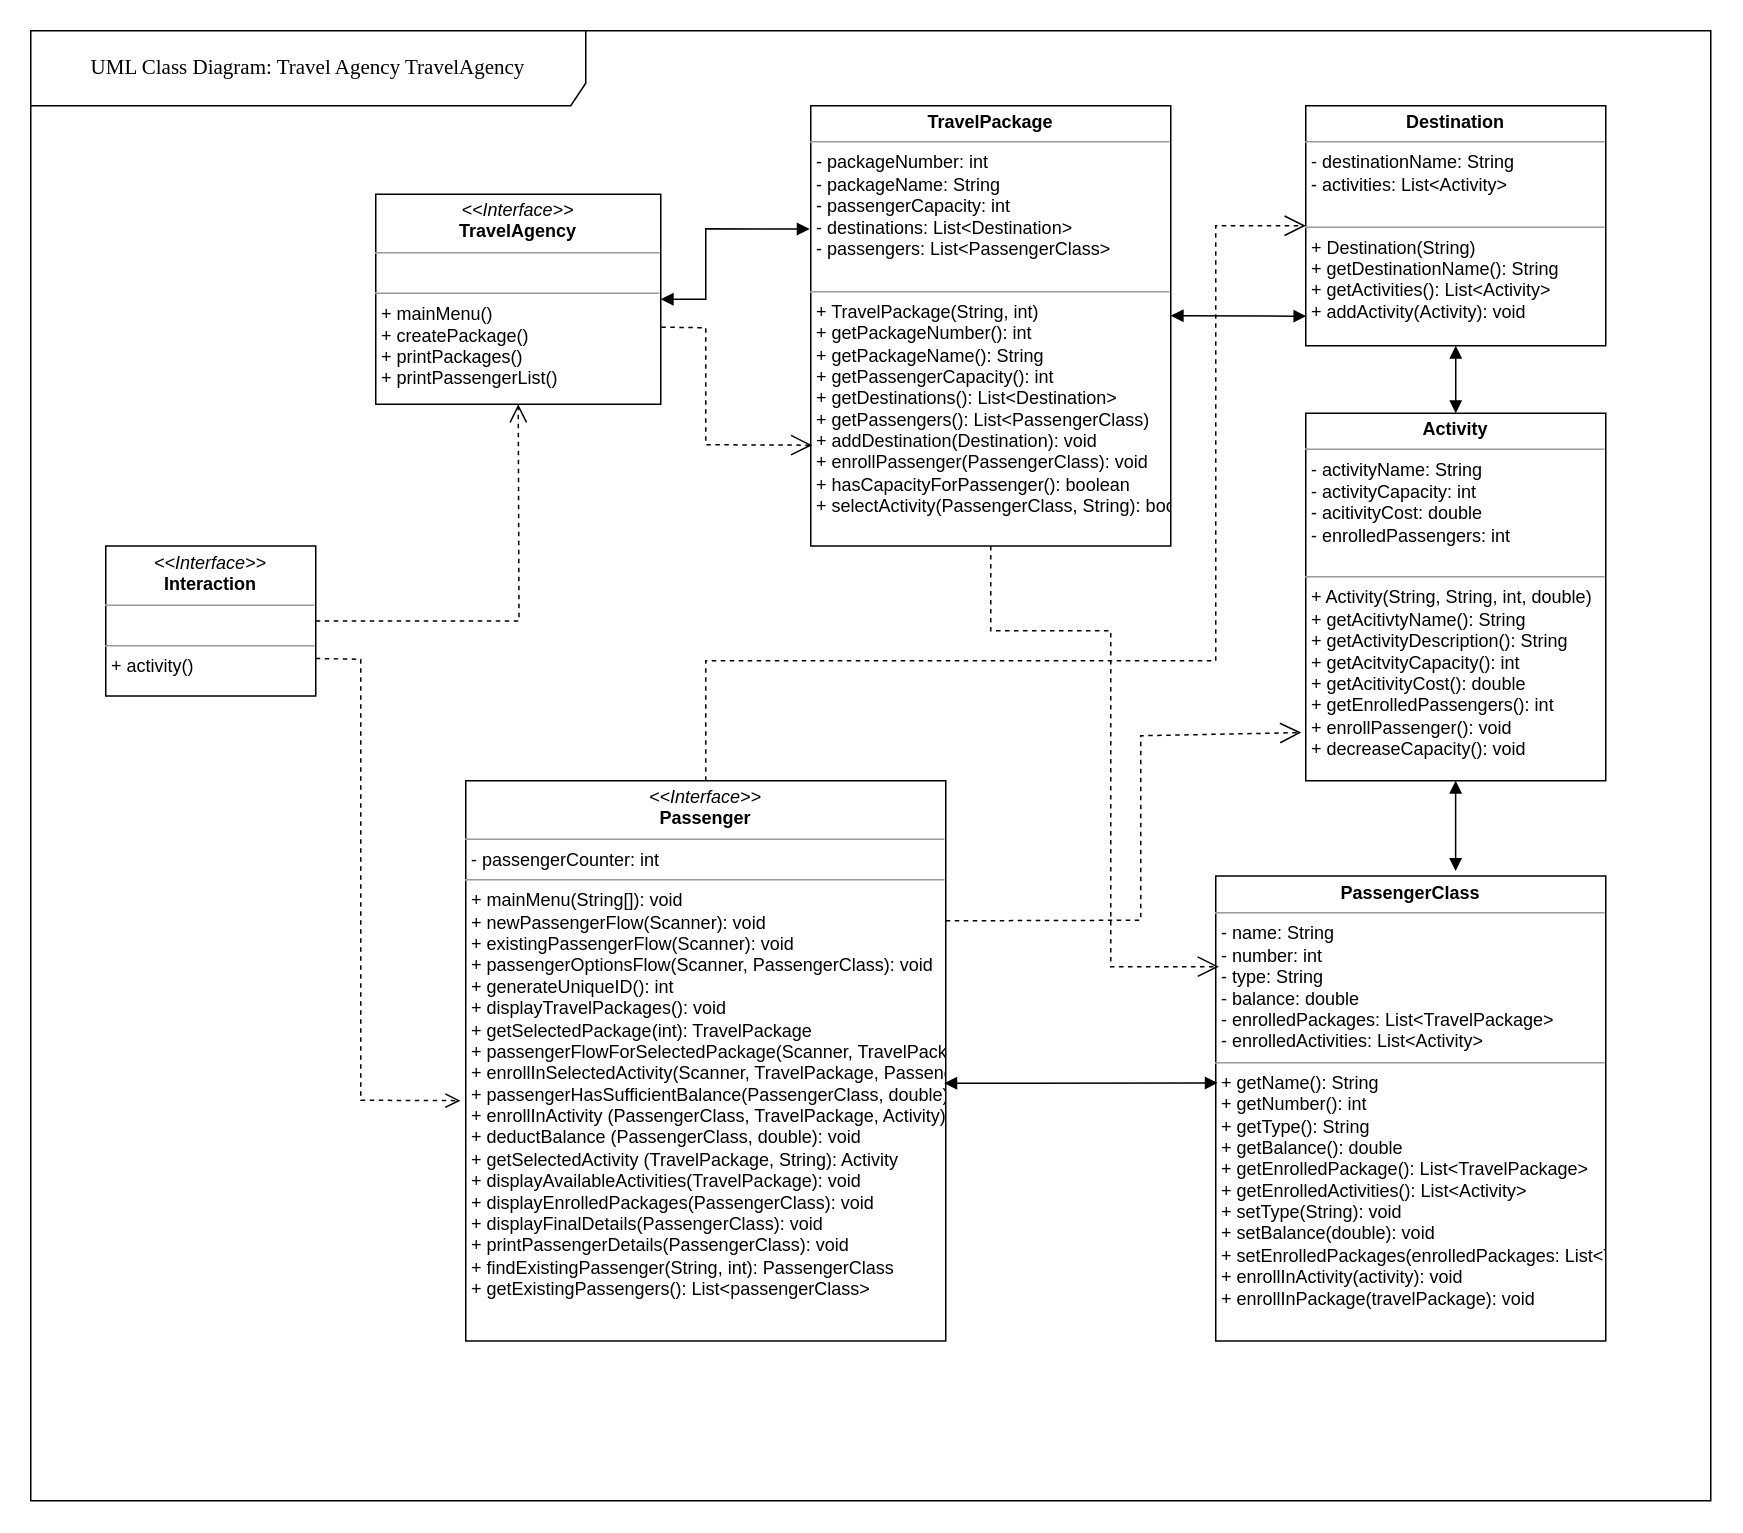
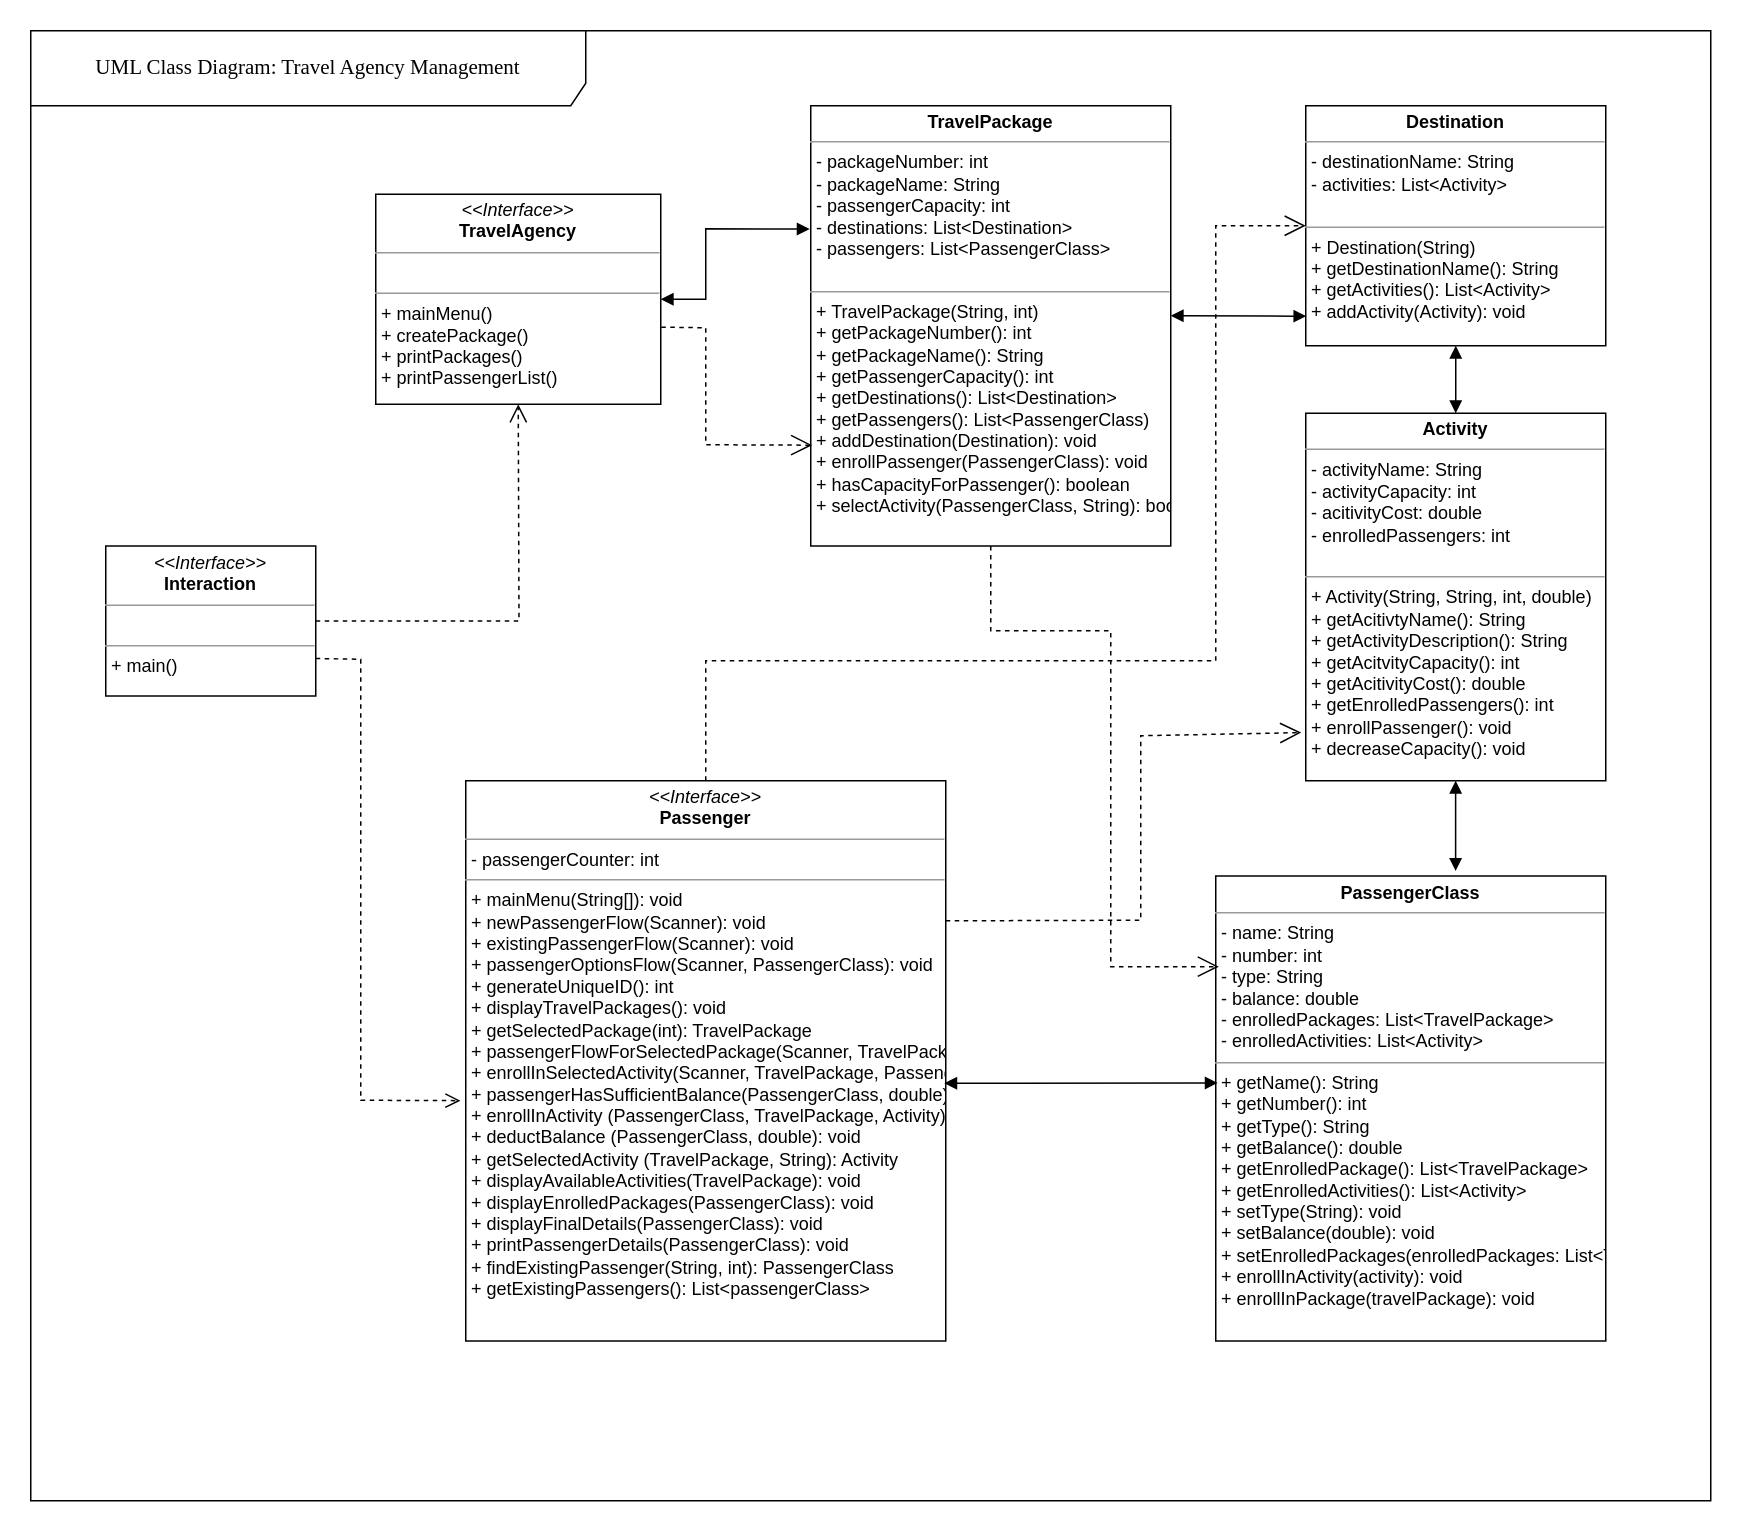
(308, 68) -> (308, 68)
(171, 579) -> (171, 579)
